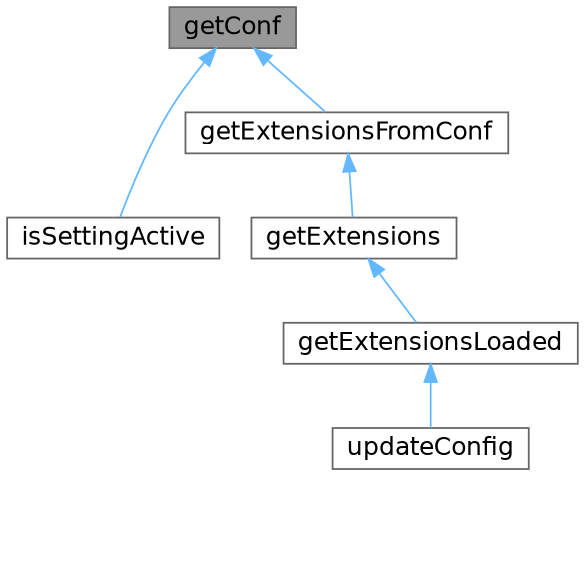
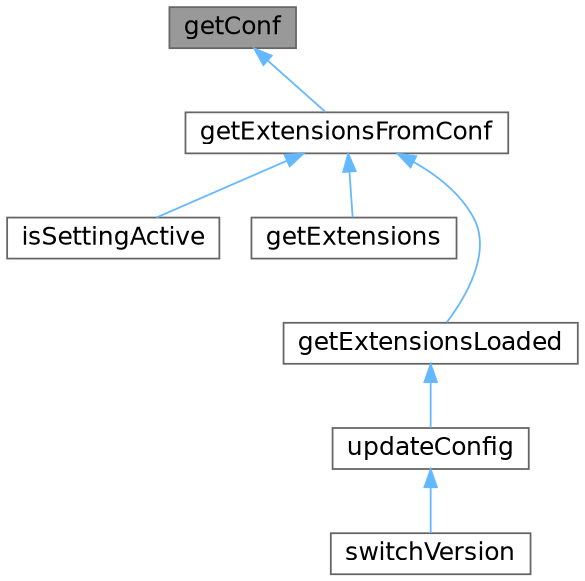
(156, 136) -> (222, 189)
(398, 298) -> (479, 232)
none -> (431, 554)
